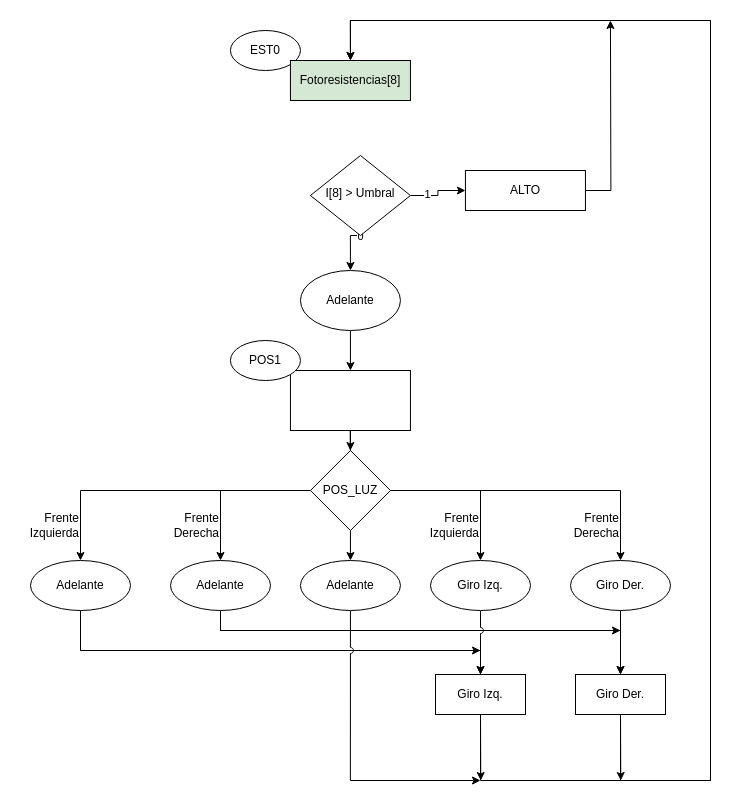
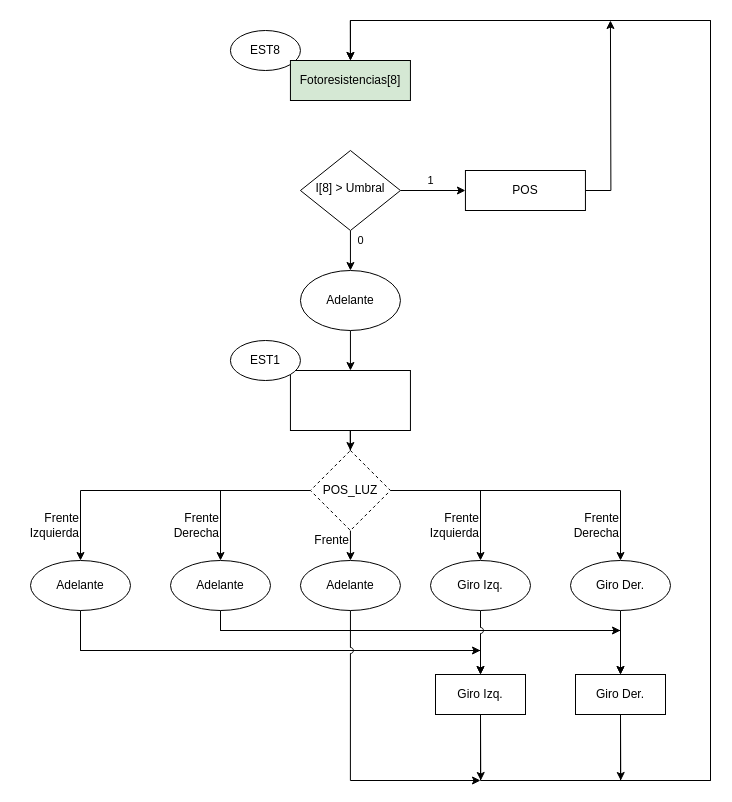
(266, 51) -> (266, 51)
(526, 191) -> (526, 191)
(360, 196) -> (350, 191)
(266, 361) -> (266, 361)
(350, 491) -> (350, 491)
none -> (325, 541)
